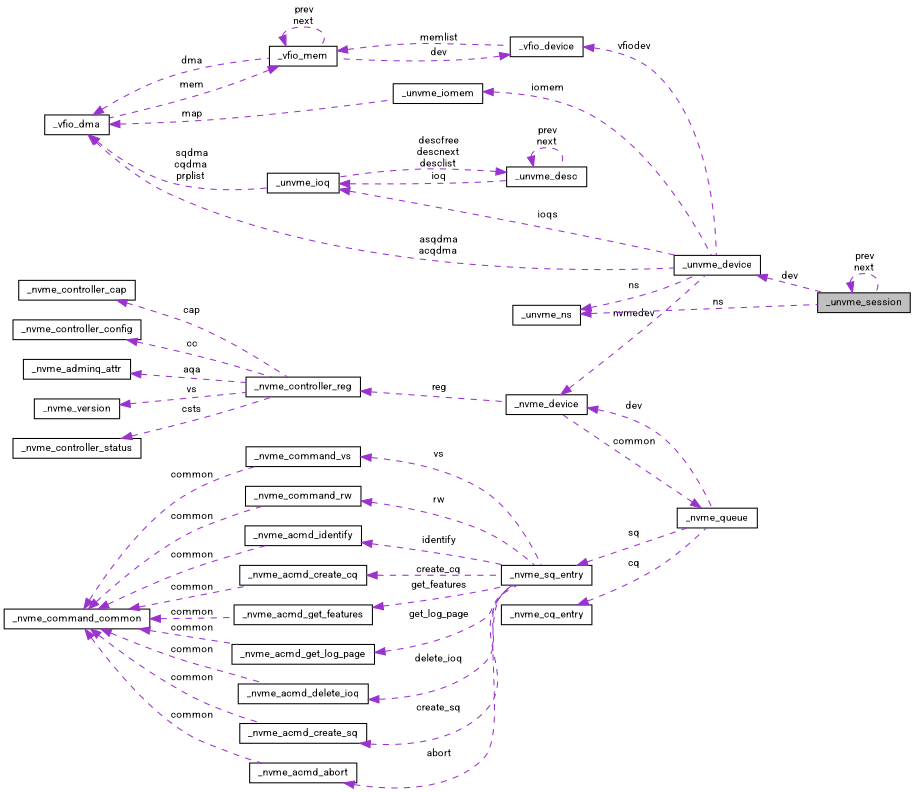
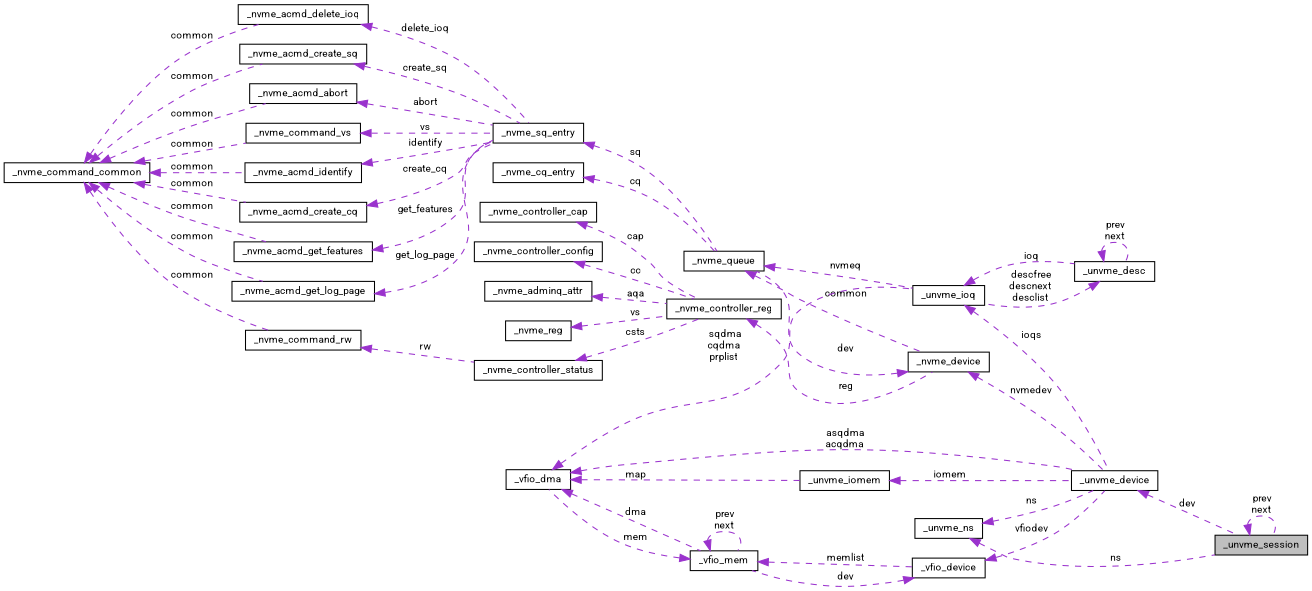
none -> (844, 277)
(77, 409) -> (538, 331)
(458, 521) -> (423, 356)
